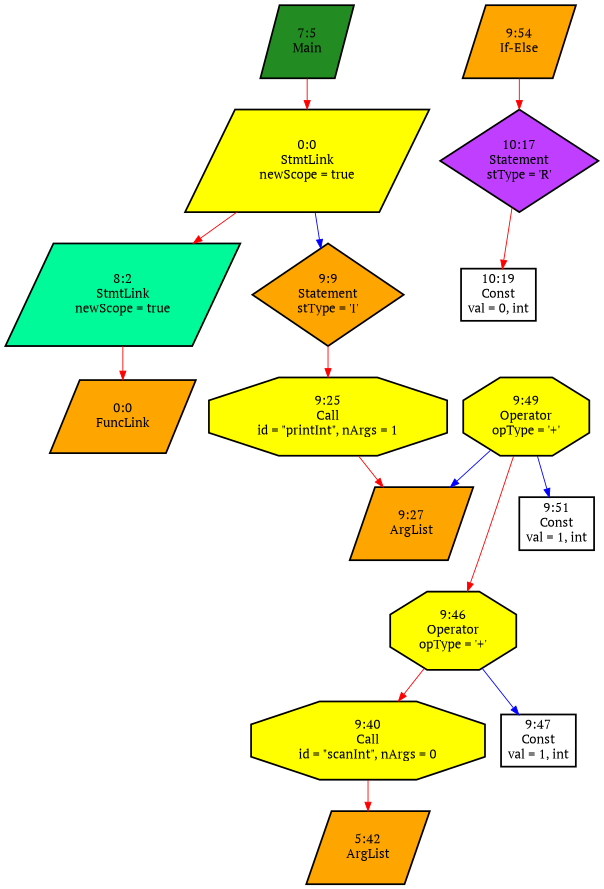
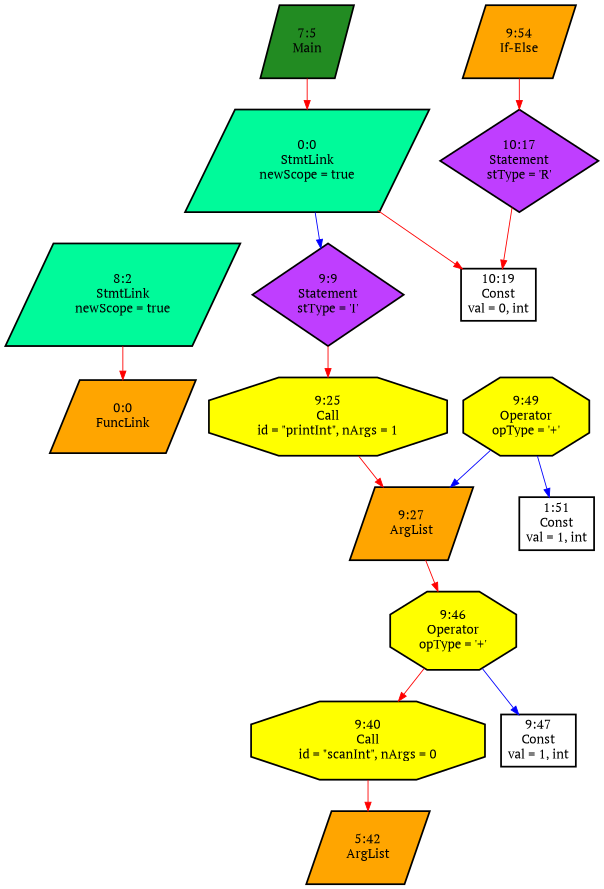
(307, 161) -> (307, 161)
(219, 225) -> (416, 237)
(328, 295) -> (328, 295)
(492, 520) -> (430, 572)
(557, 524) -> (557, 524)
